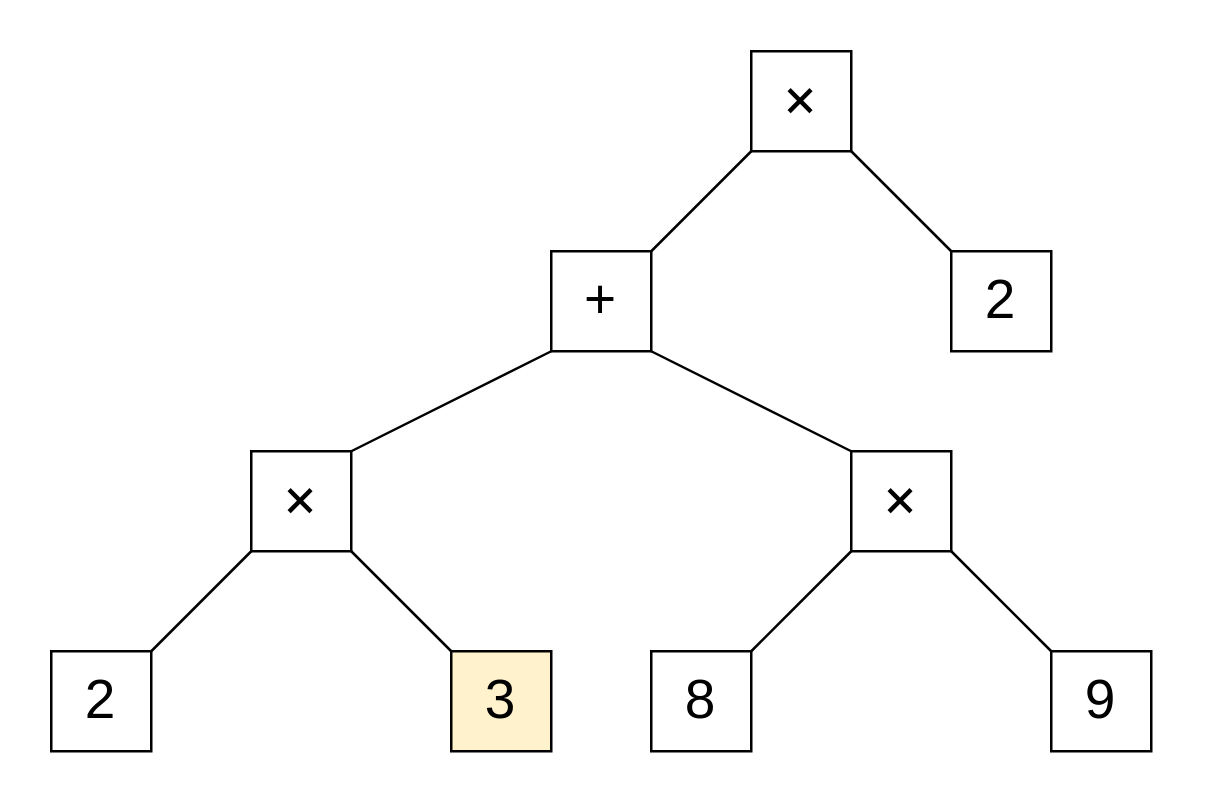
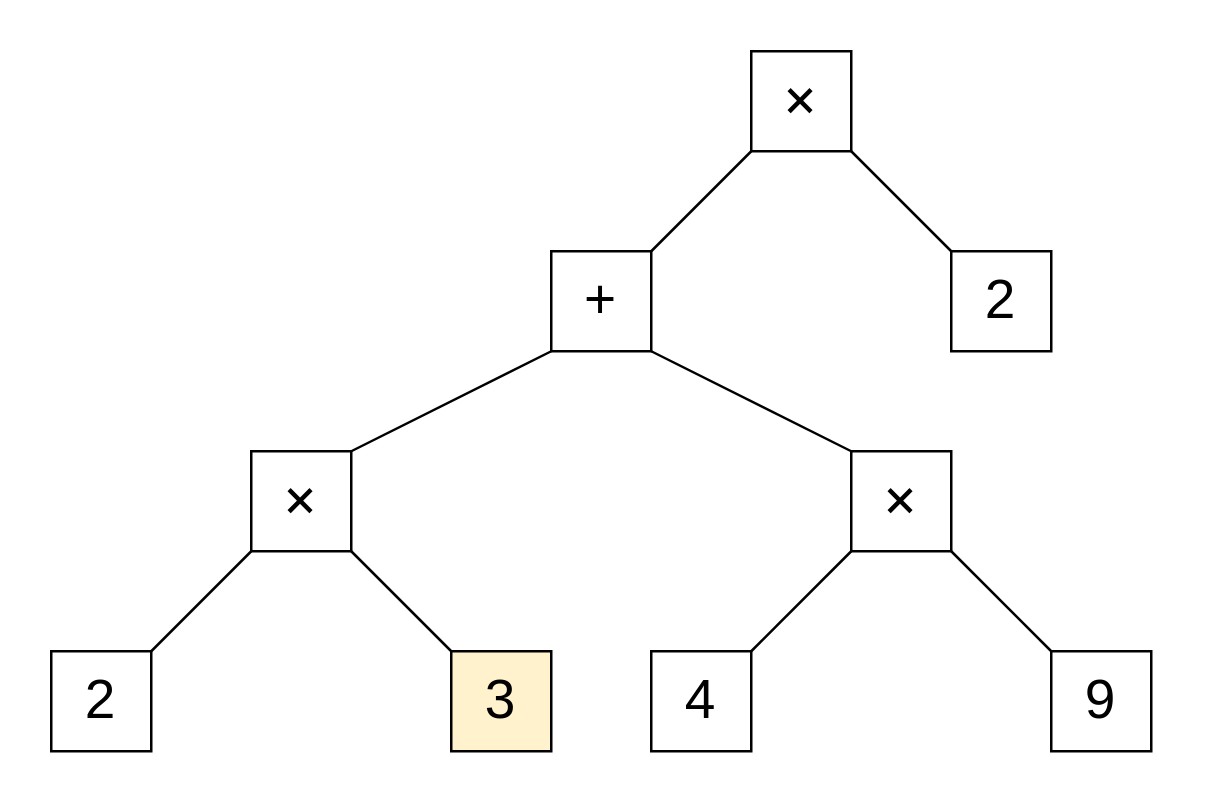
(701, 701) -> (701, 701)
